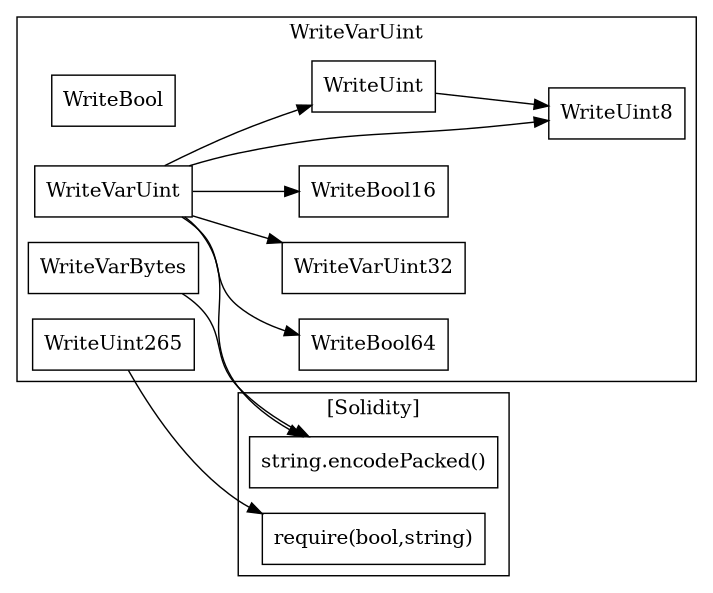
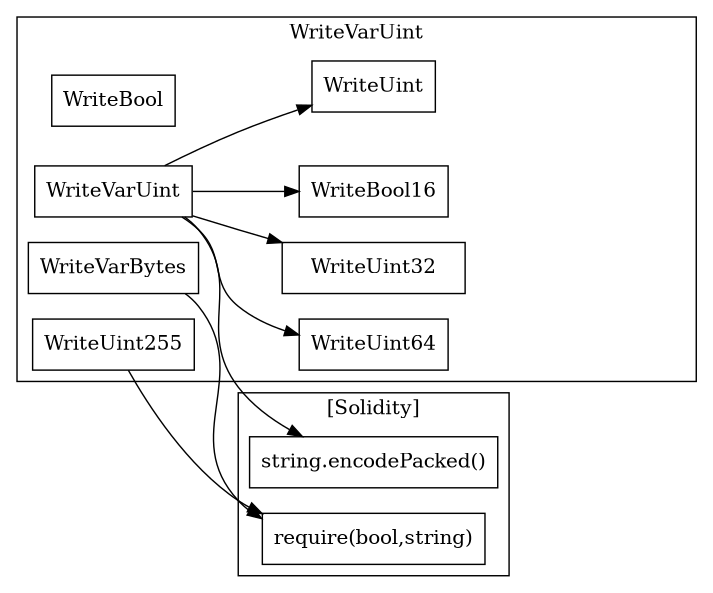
(617, 113) -> none
(374, 268) -> (374, 268)
(113, 345) -> (113, 345)
(374, 345) -> (374, 345)
(227, 371) -> (217, 403)
